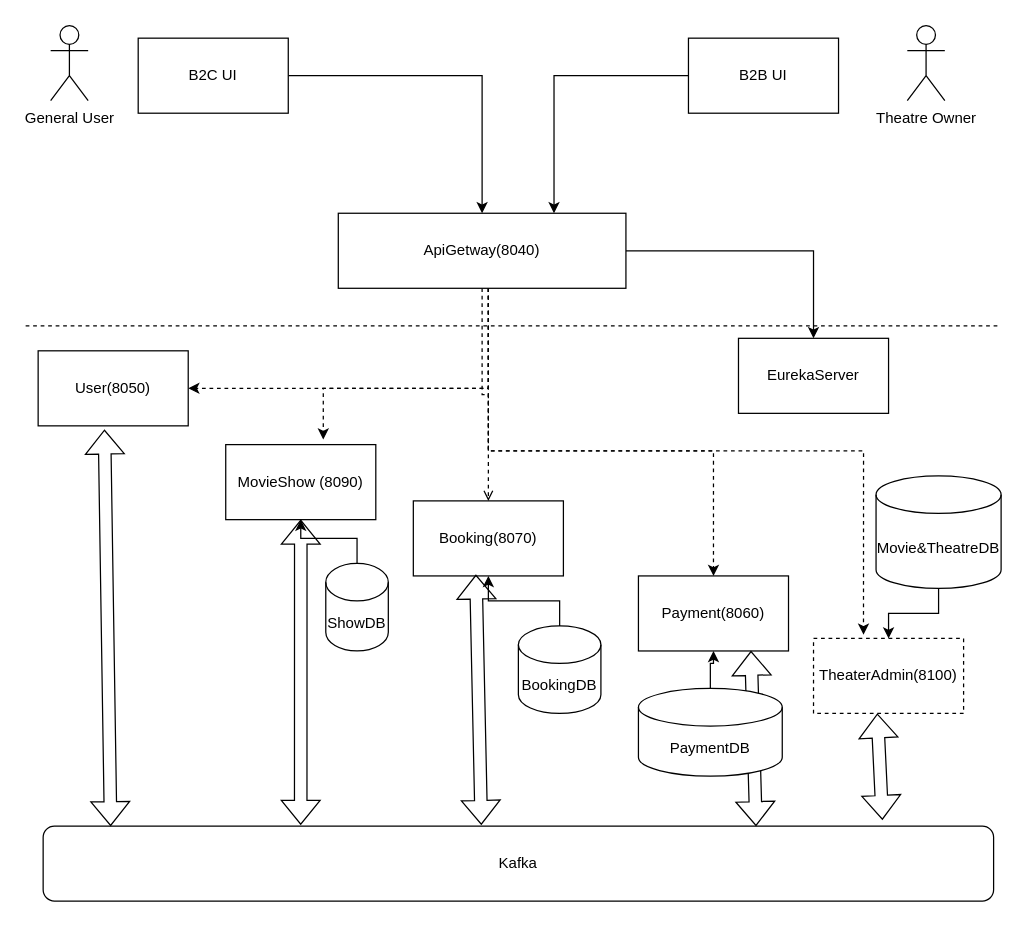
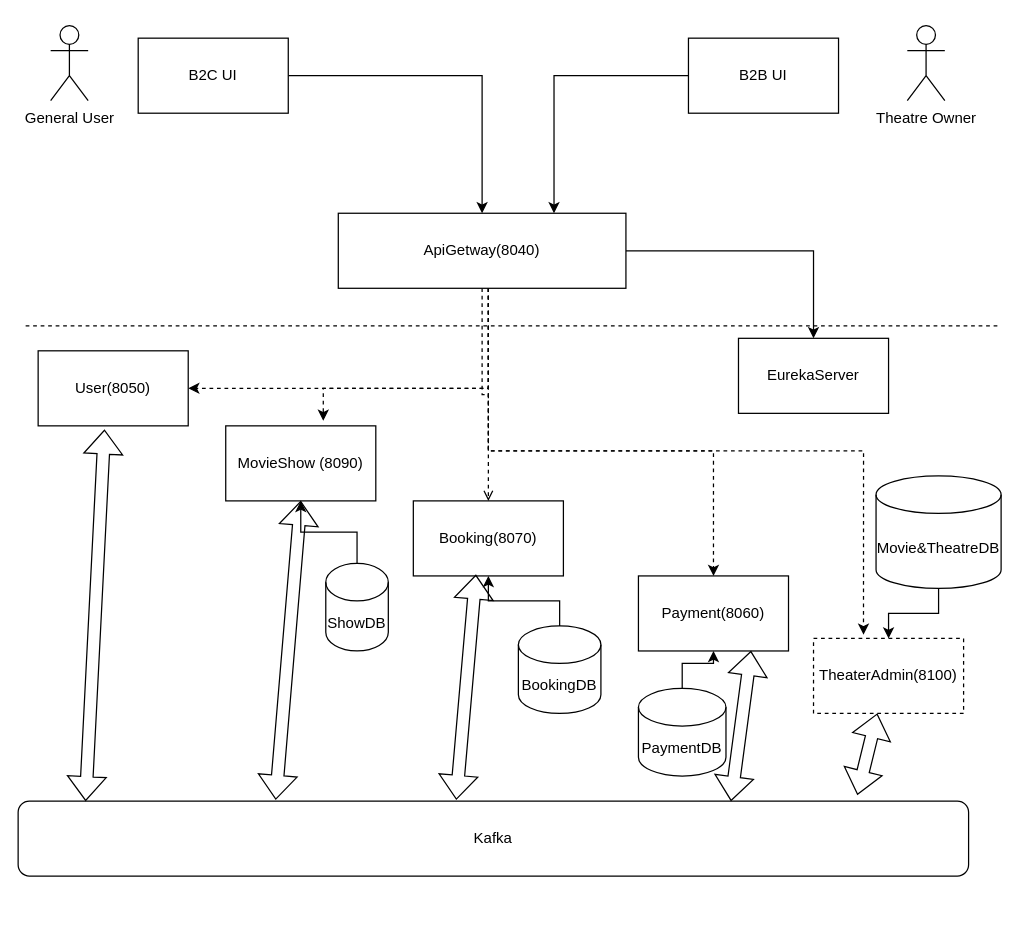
(301, 482) -> (301, 463)
(710, 732) -> (682, 732)
(518, 863) -> (493, 838)
